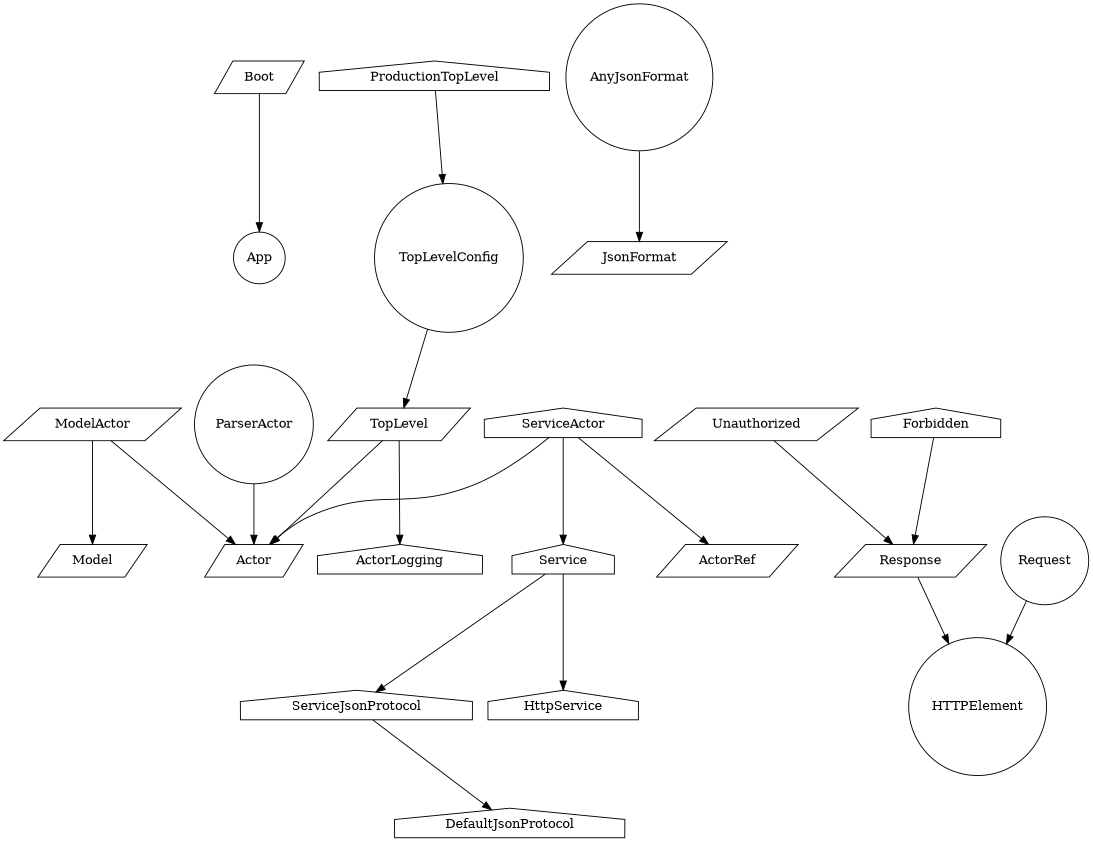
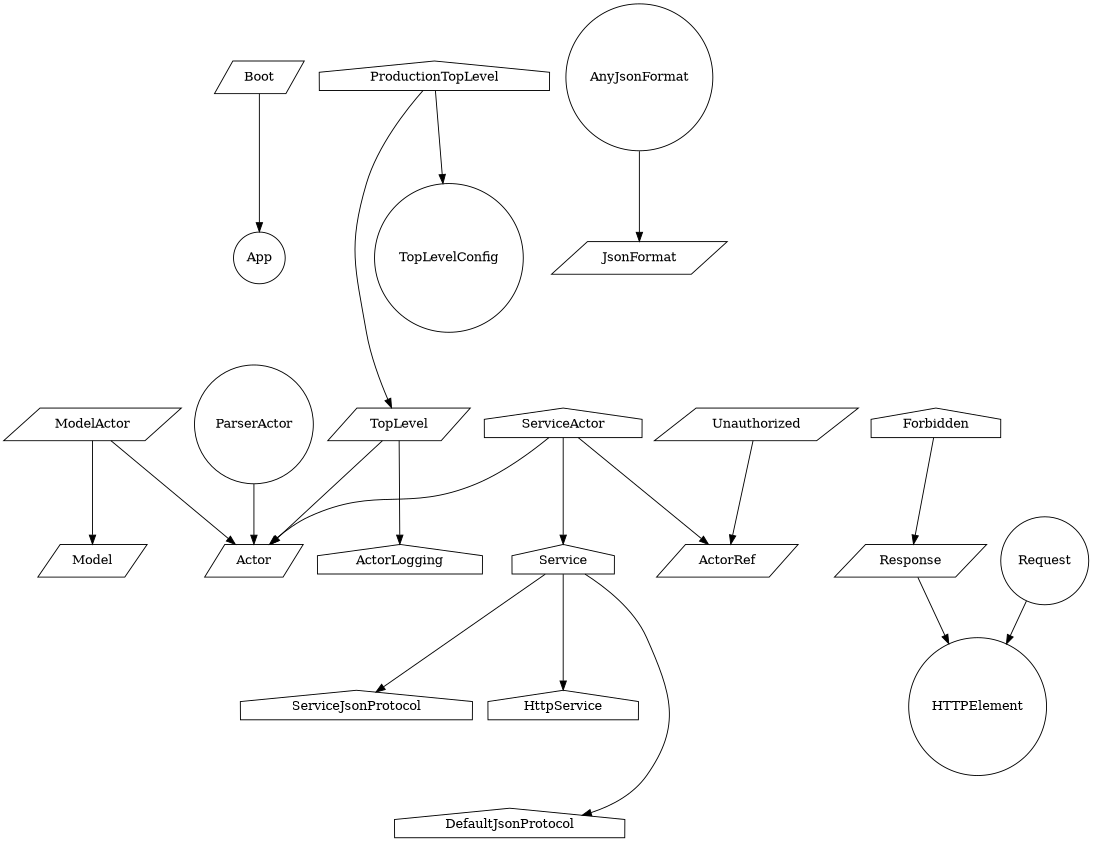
(417, 364) -> (356, 238)
(830, 489) -> (743, 488)
(428, 762) -> (667, 696)
